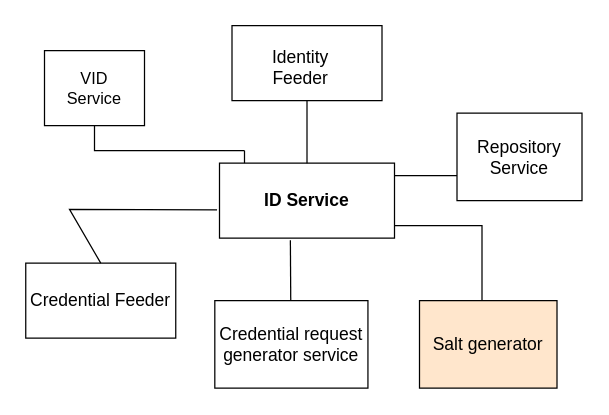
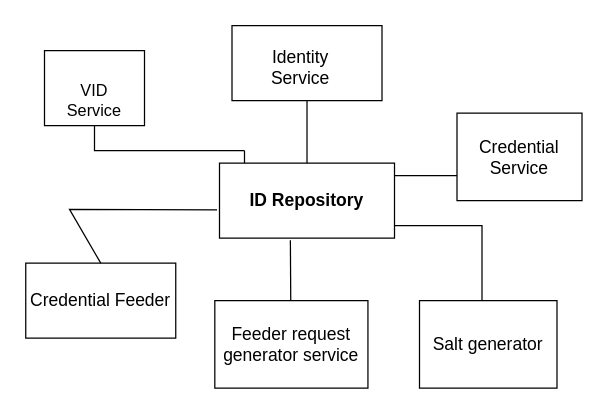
(301, 67) -> (301, 67)
(94, 88) -> (94, 101)
(519, 157) -> (519, 157)
(307, 201) -> (307, 201)
(291, 344) -> (291, 344)
(488, 344) -> (488, 344)
